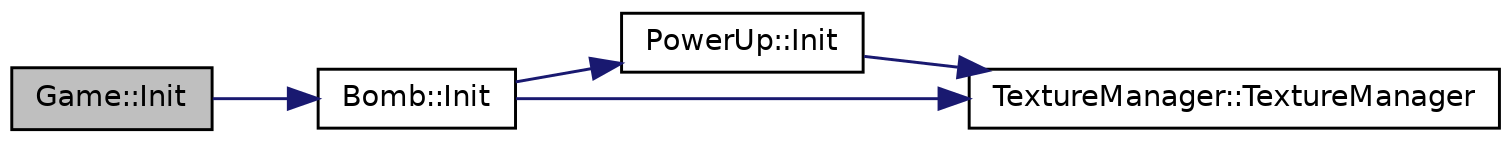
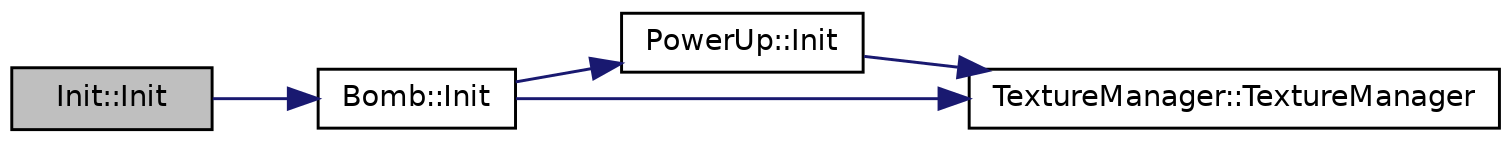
(112, 99) -> (112, 99)
